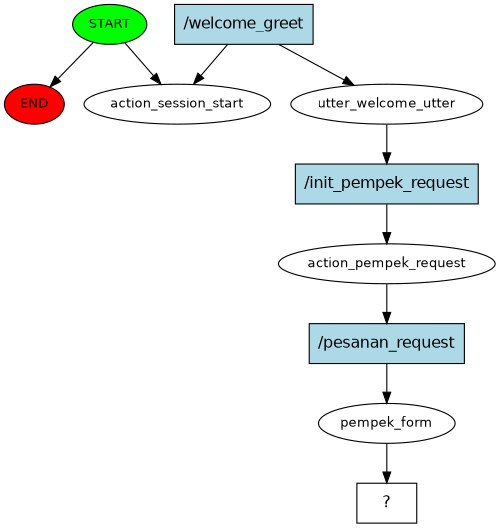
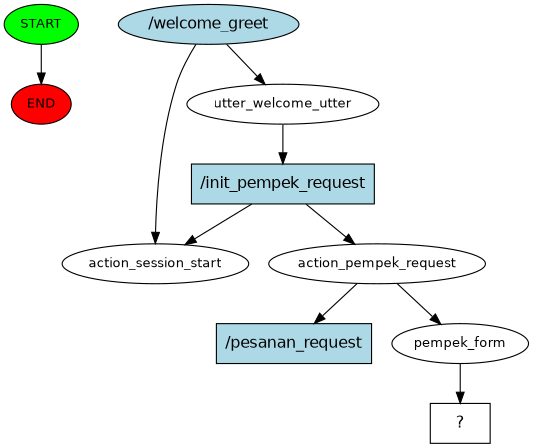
(244, 24) -> (209, 24)
(139, 59) -> (223, 221)
(387, 378) -> (415, 300)
